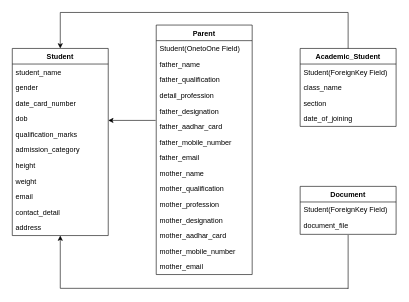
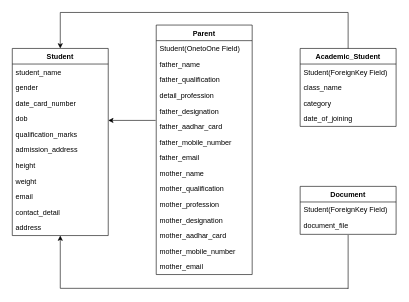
(317, 103) -> (320, 103)
(50, 150) -> (48, 150)
